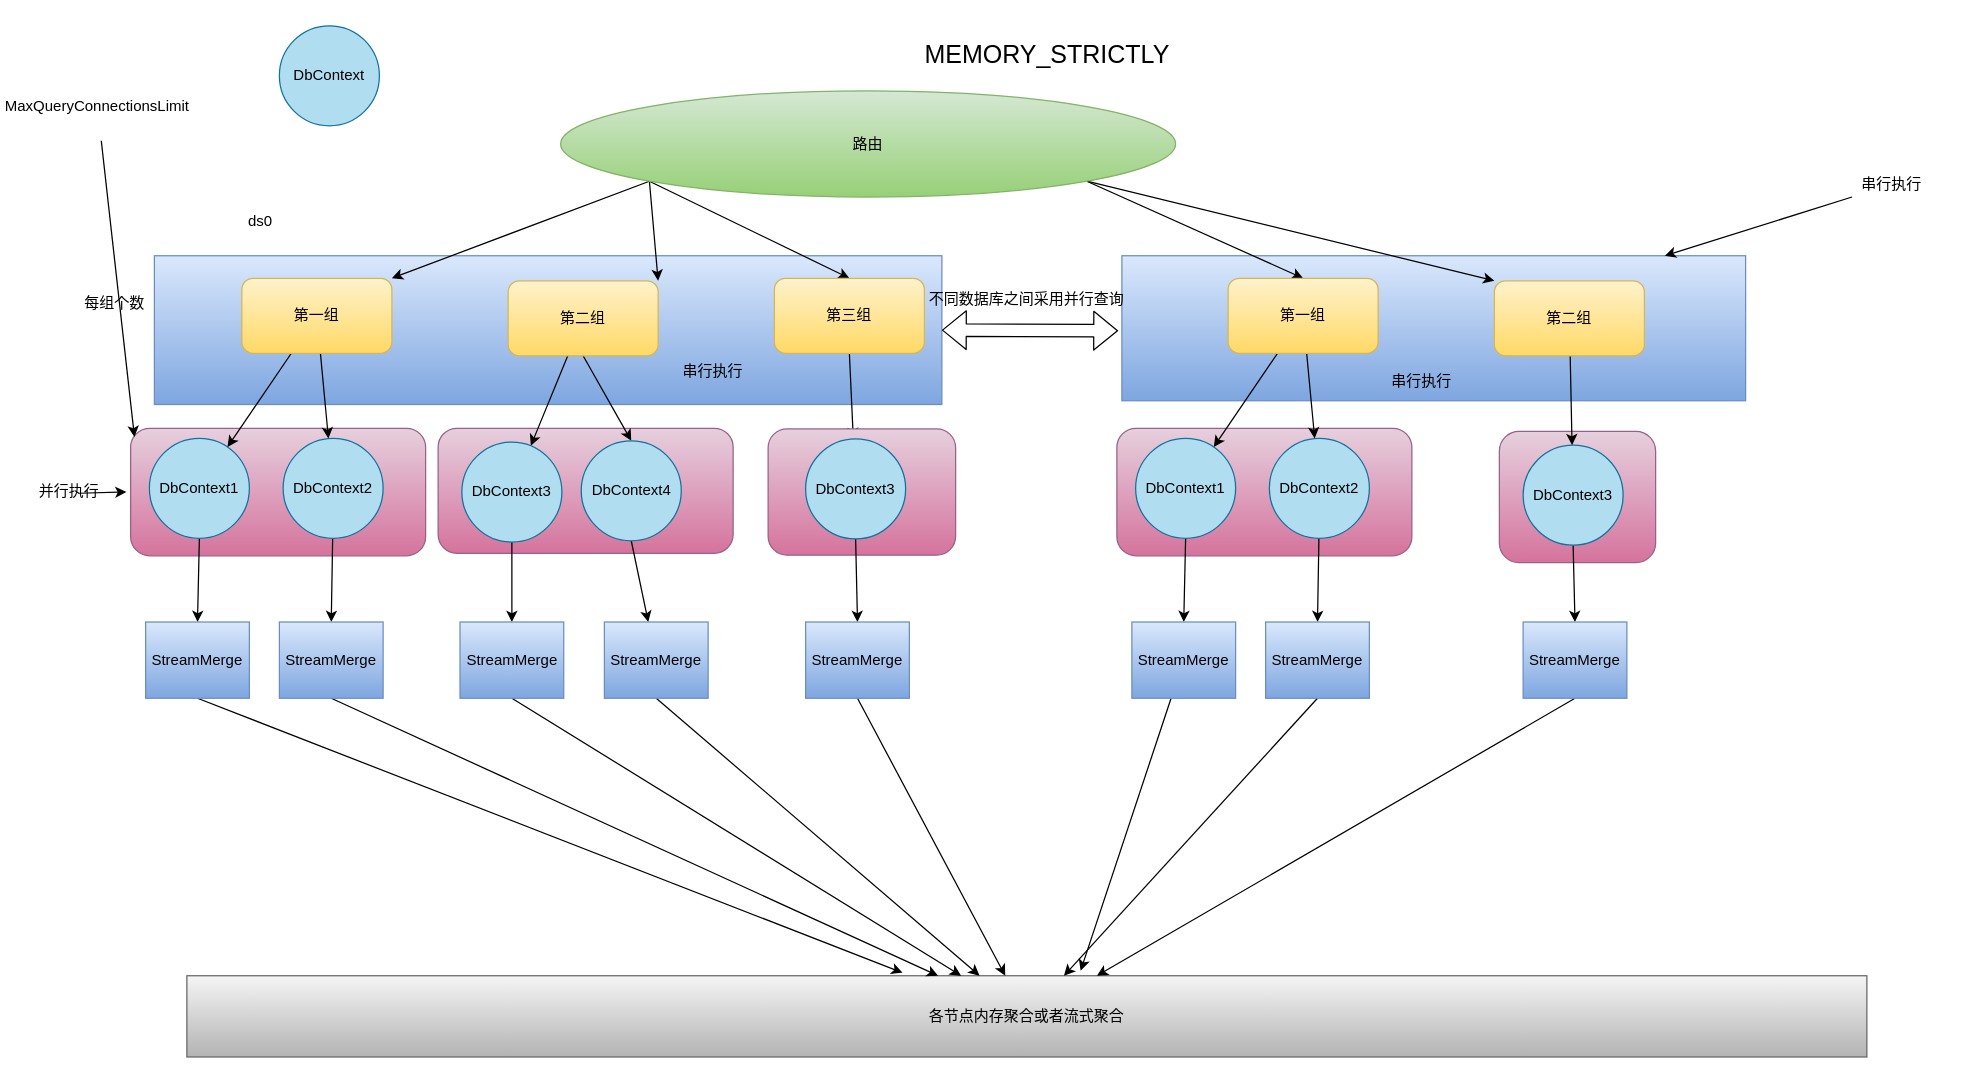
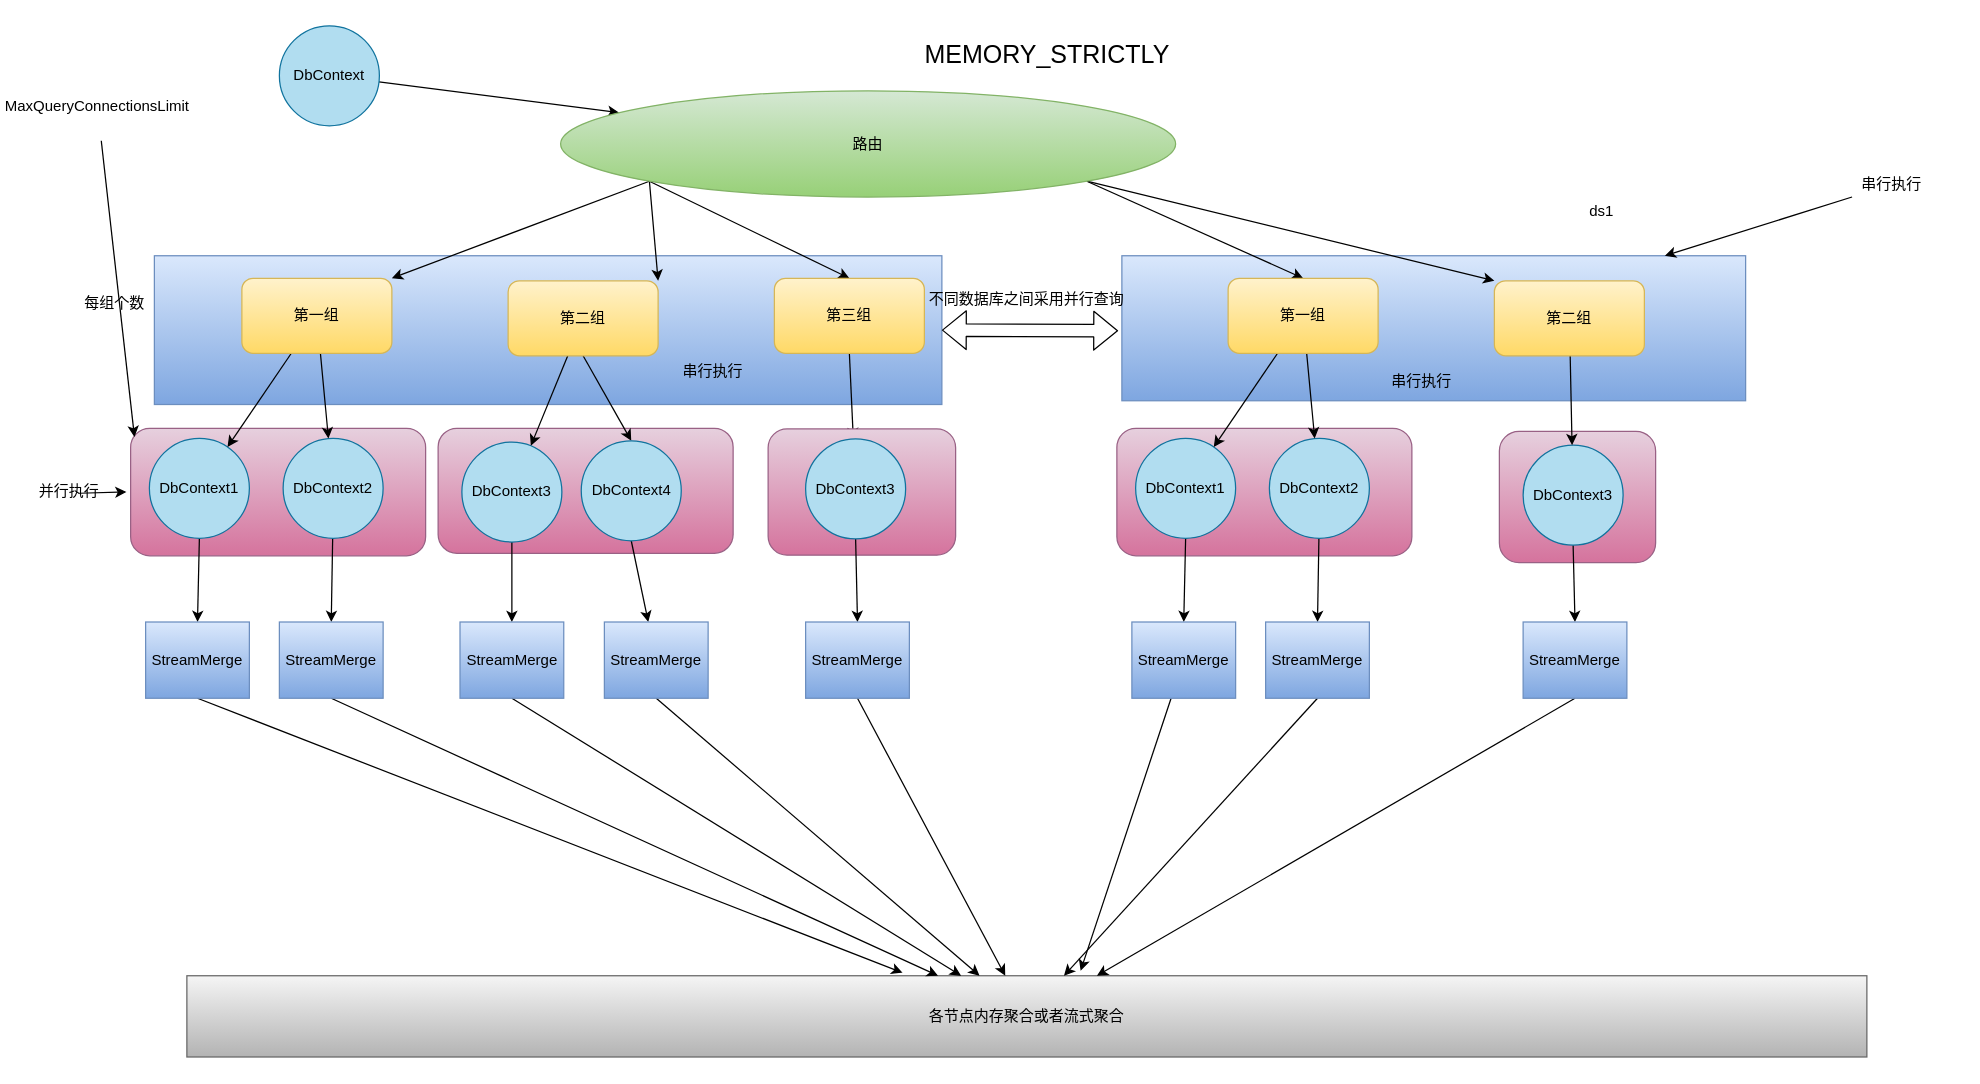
none -> (495, 97)
none -> (1602, 212)
(261, 222) -> none
